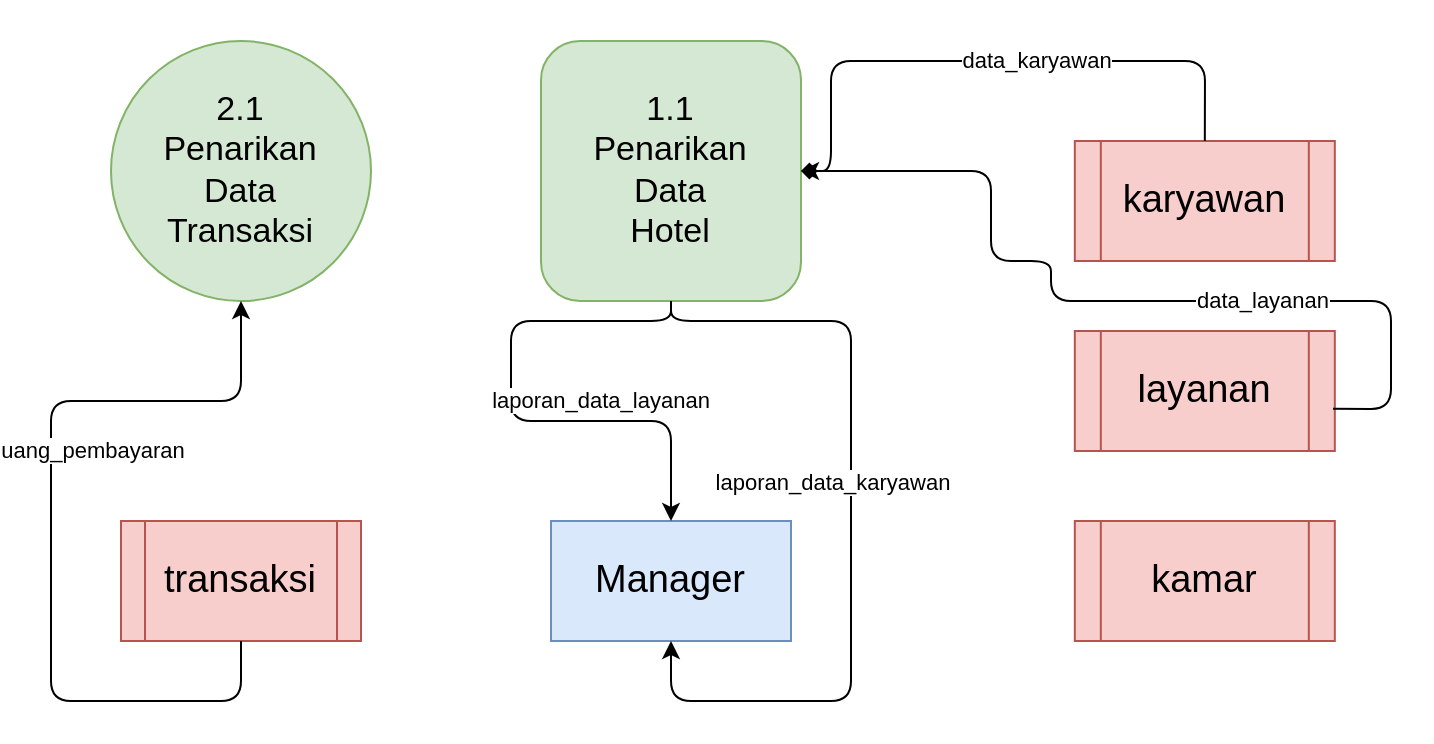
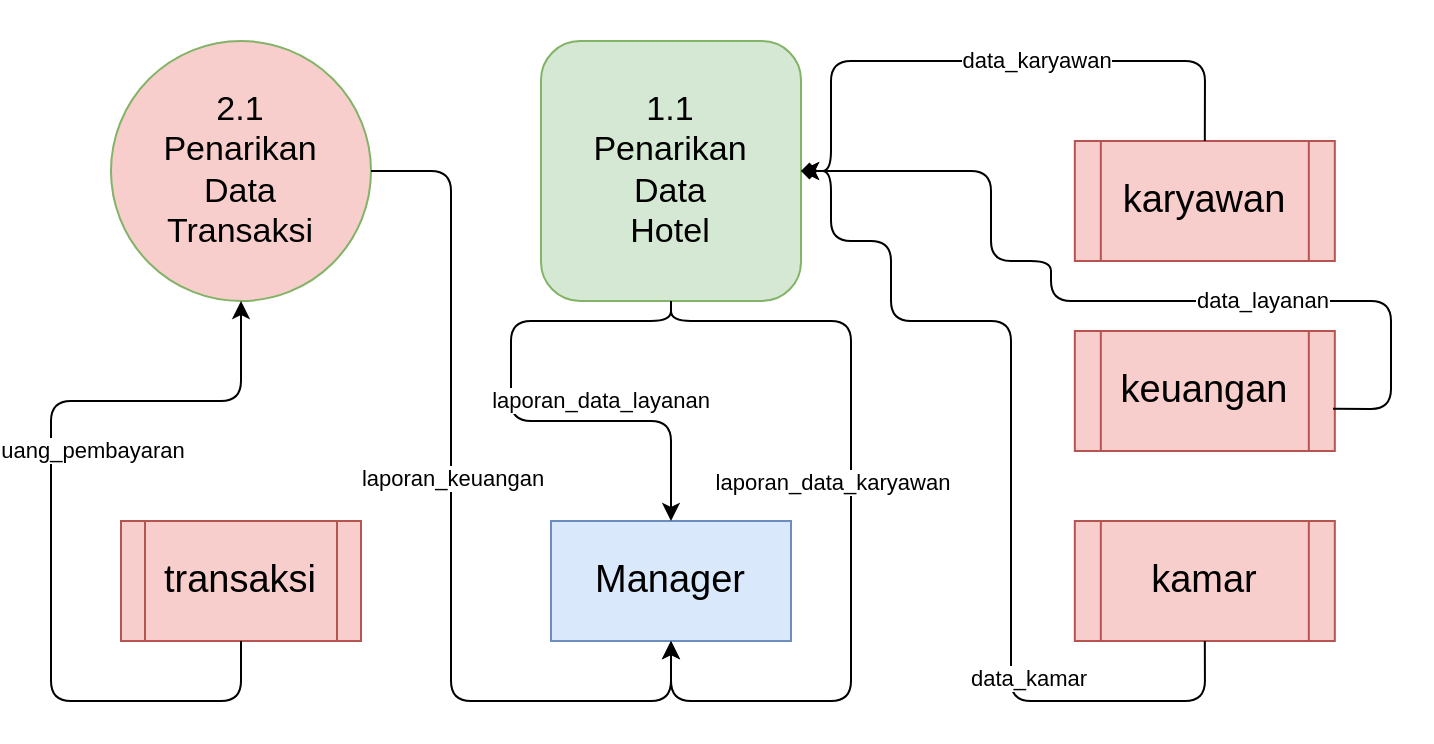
(241, 171) -> (241, 171)
(1205, 391) -> (1205, 391)
none -> (1011, 490)
none -> (451, 504)
